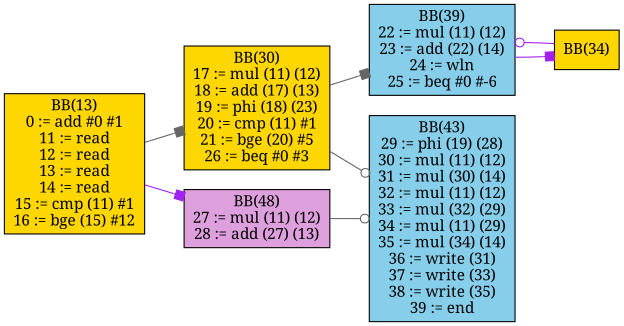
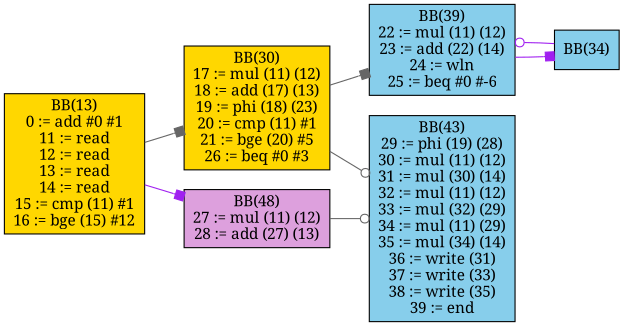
(587, 50) -> (587, 50)
